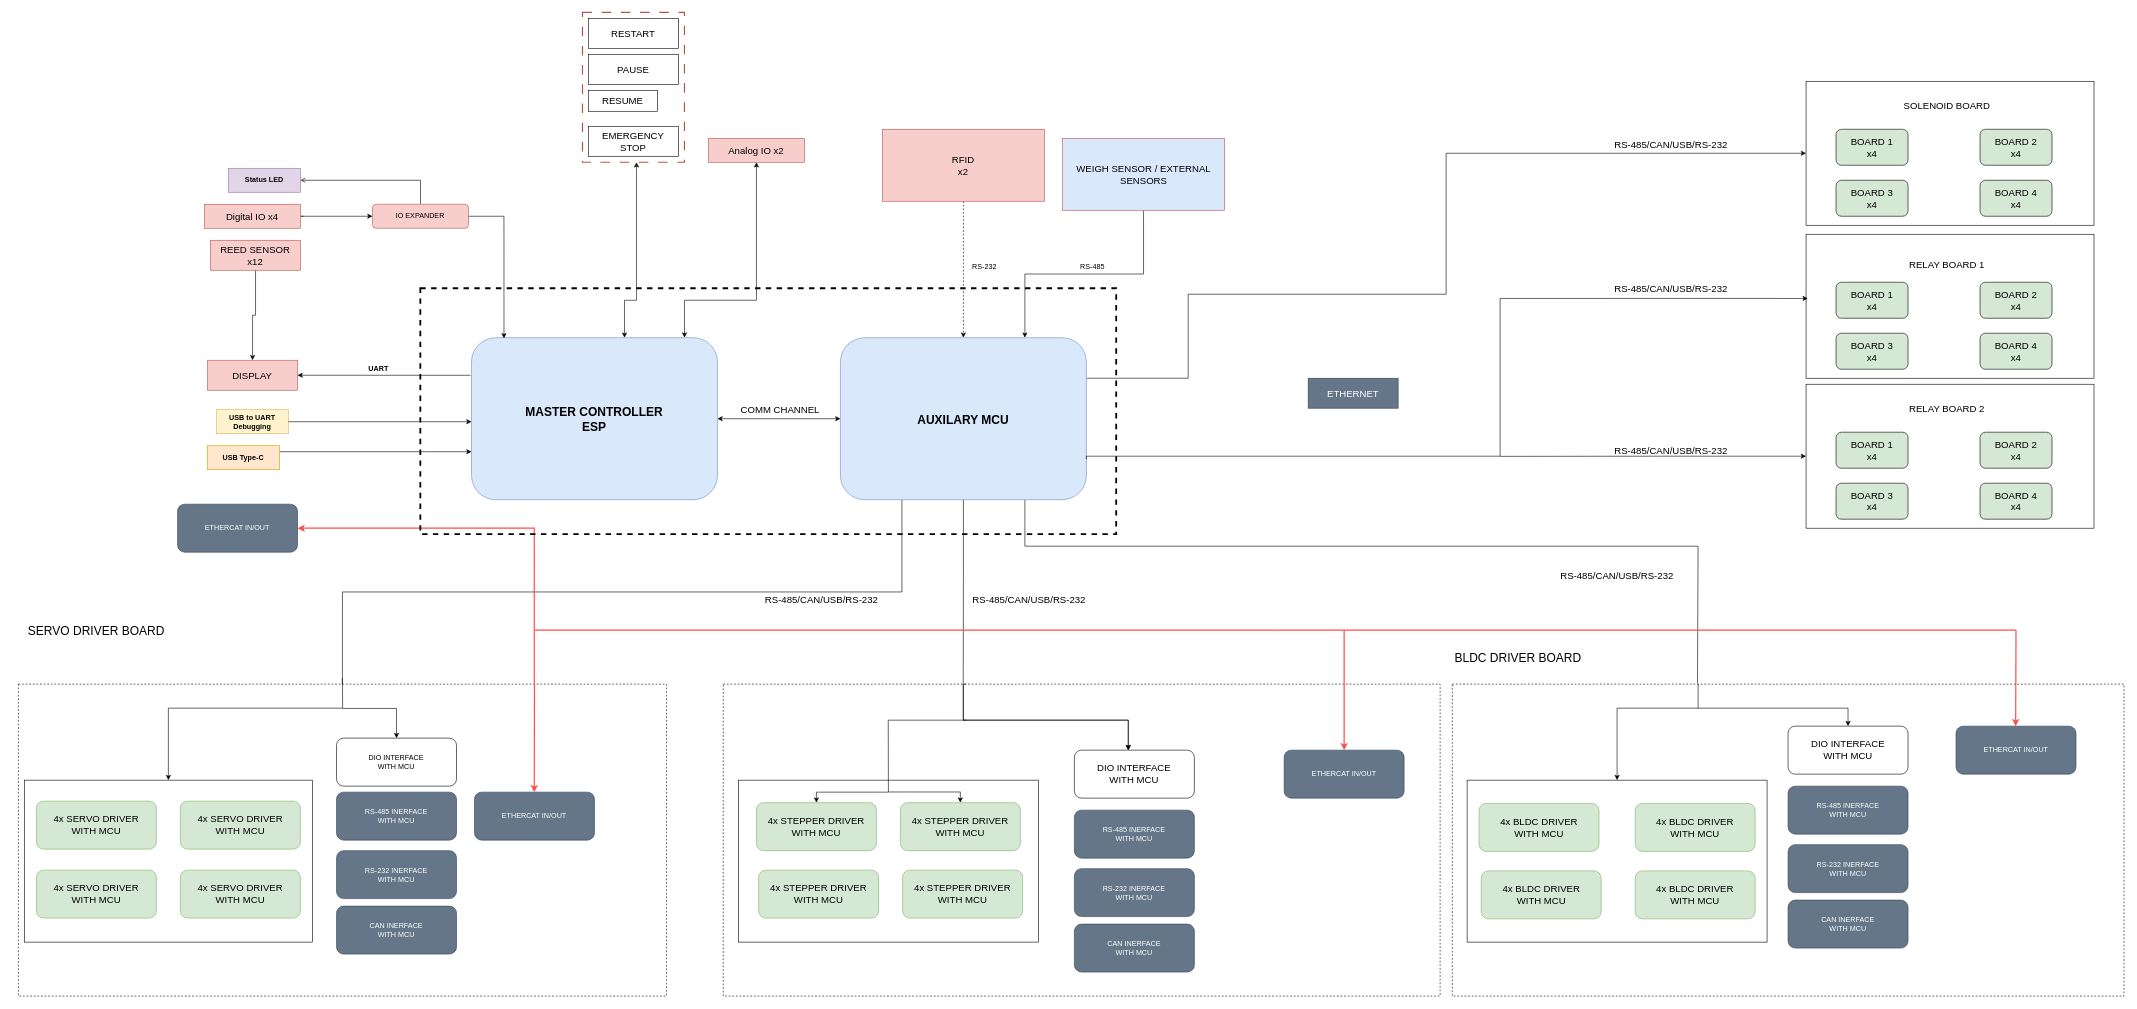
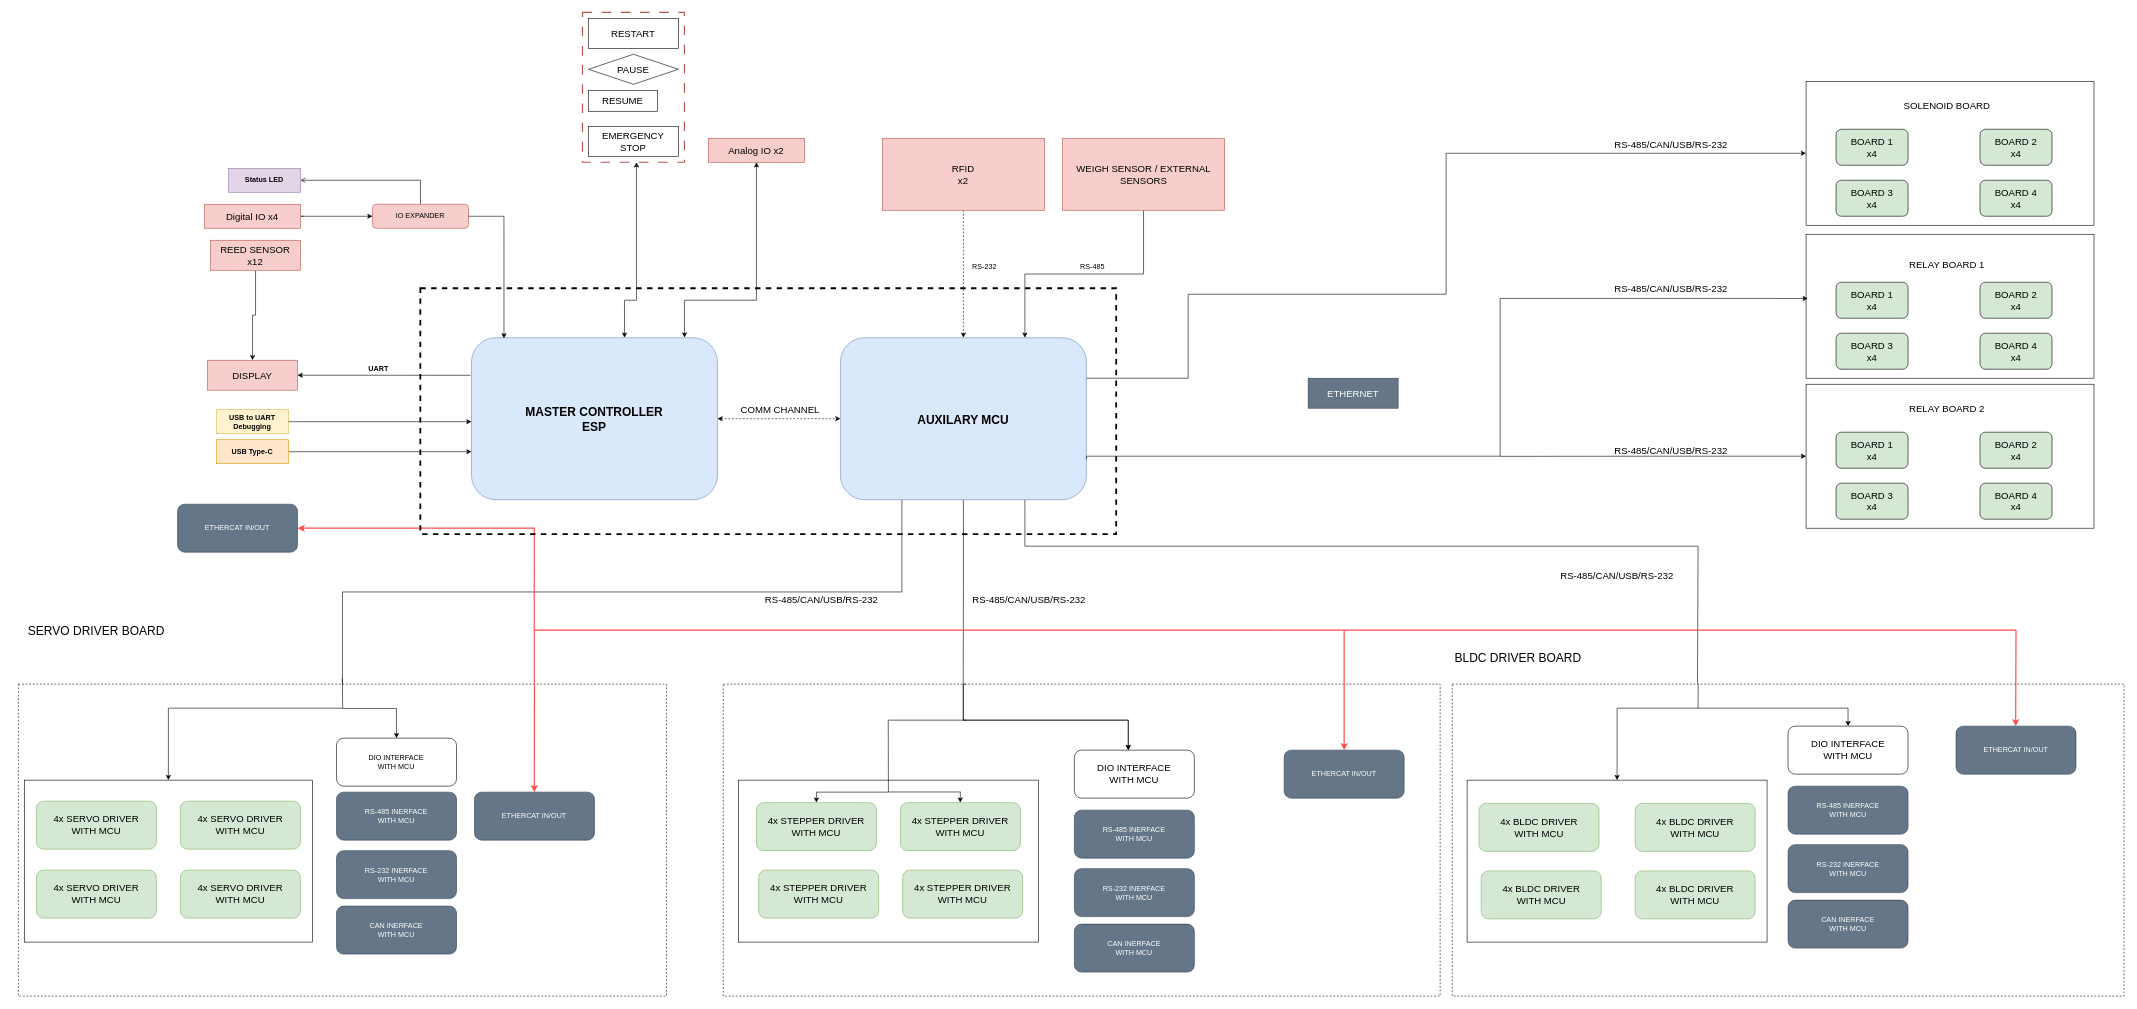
(633, 69) -> (633, 69)
(963, 165) -> (963, 174)
(1144, 174) -> (1144, 174)
(778, 419) -> (778, 419)
(243, 458) -> (252, 452)
